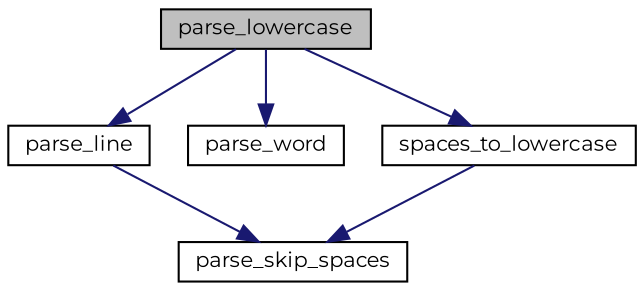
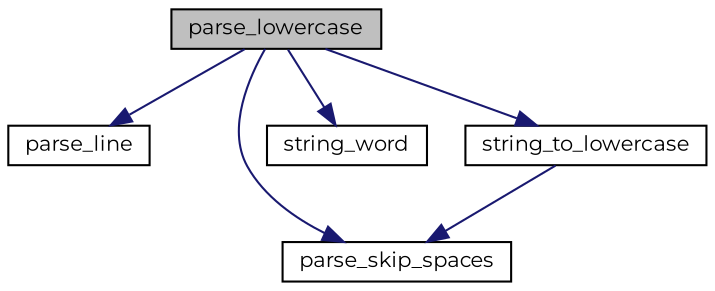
(266, 145) -> (347, 145)
(509, 145) -> (586, 145)
(177, 199) -> (244, 157)
